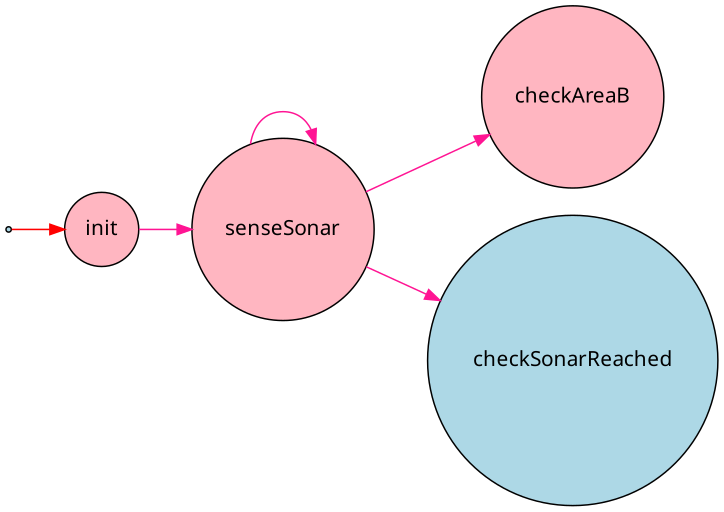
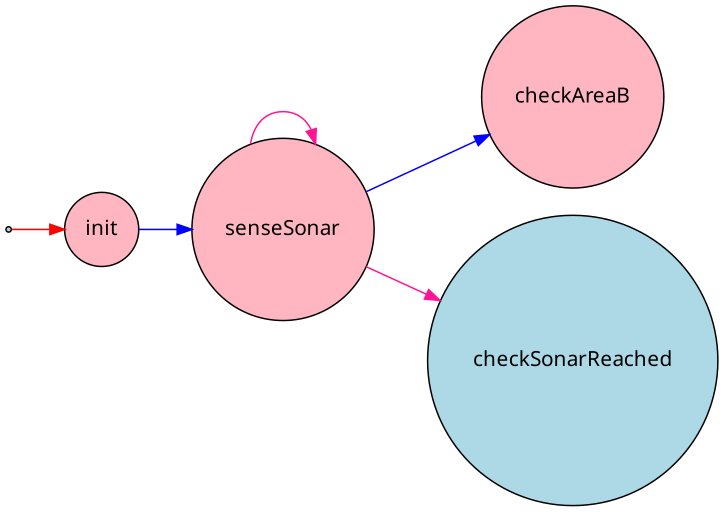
(421, 166) -> (421, 166)
(158, 229) -> (158, 229)
